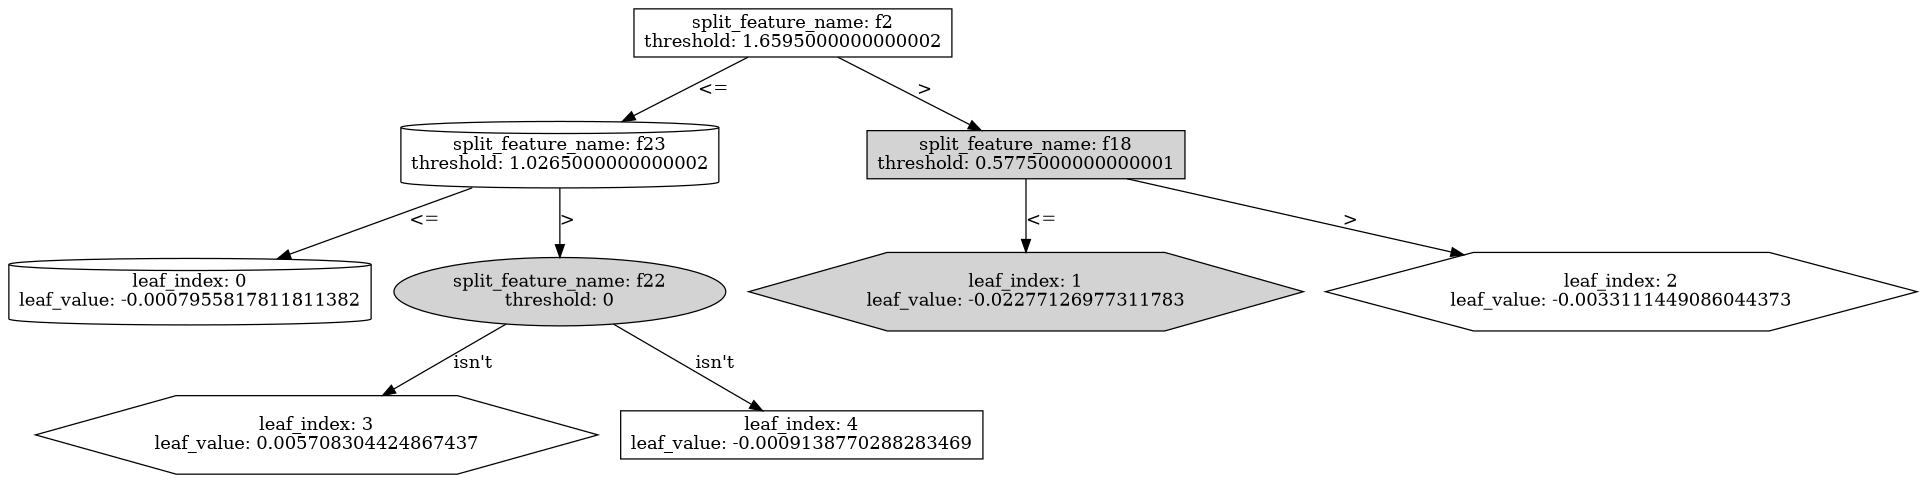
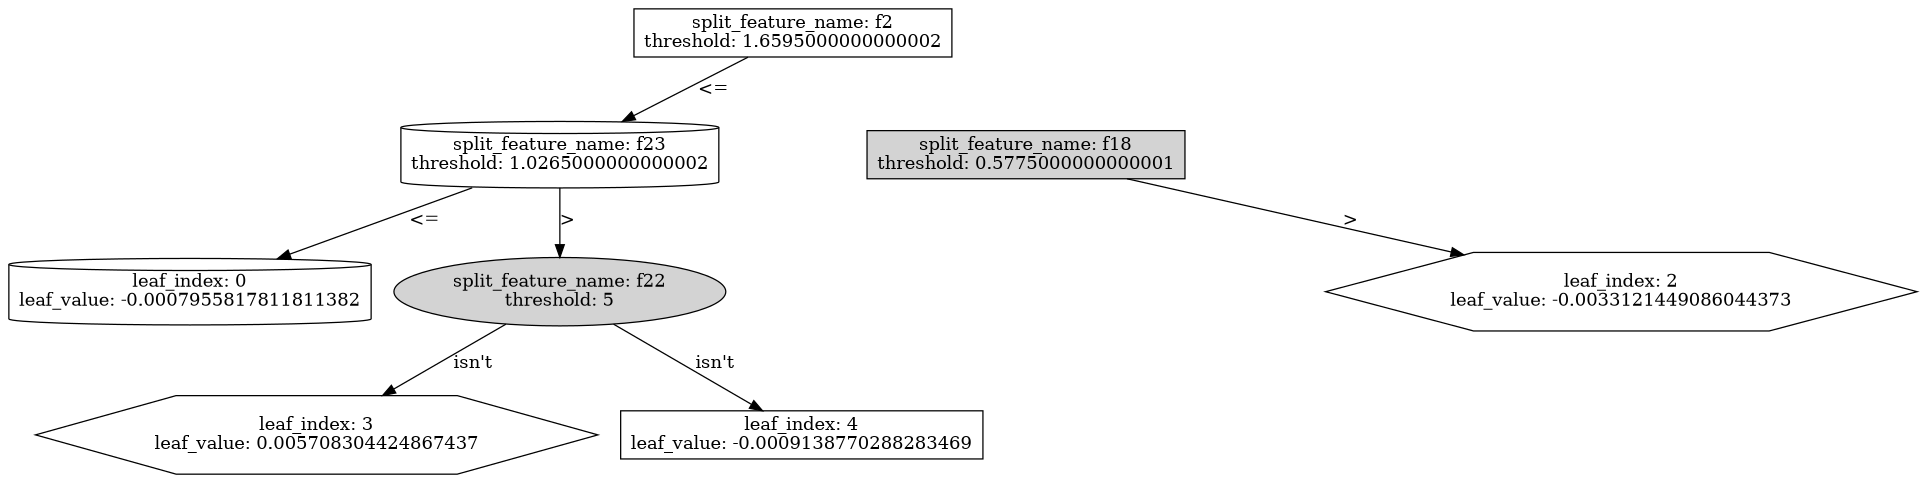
(904, 91) -> none
(560, 292) -> (560, 292)
(1026, 292) -> none
(1621, 292) -> (1621, 292)
